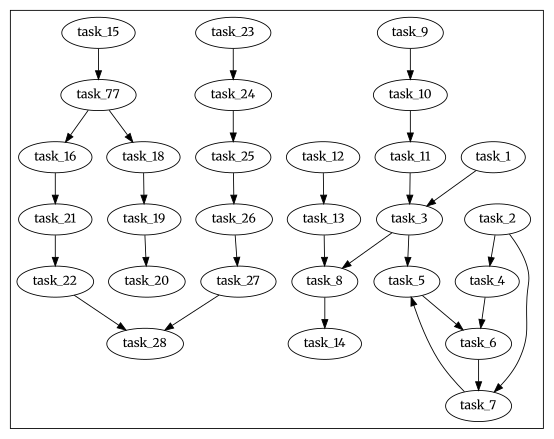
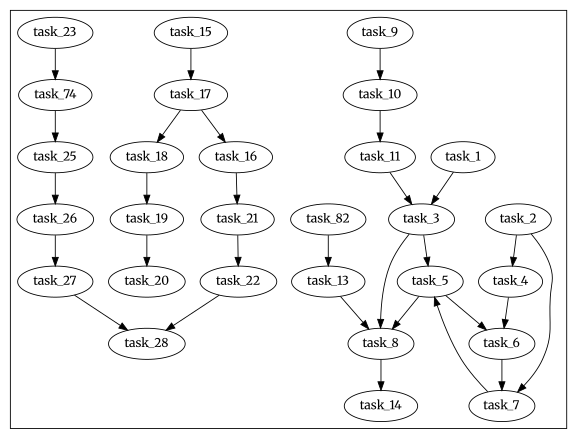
(98, 95) -> (191, 95)
(233, 95) -> (55, 95)
(323, 157) -> (328, 219)
none -> (408, 309)
